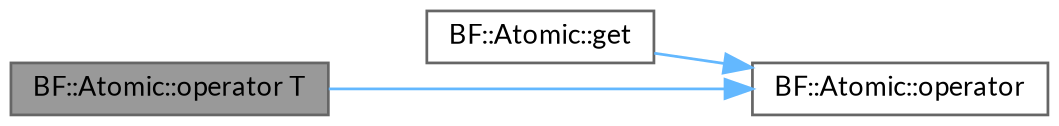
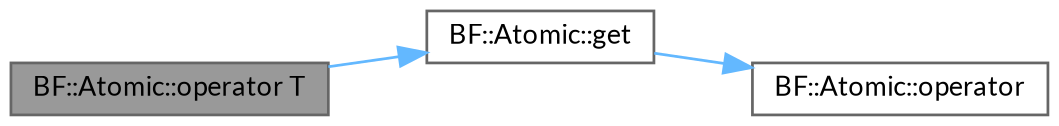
(527, 89) -> (364, 62)
